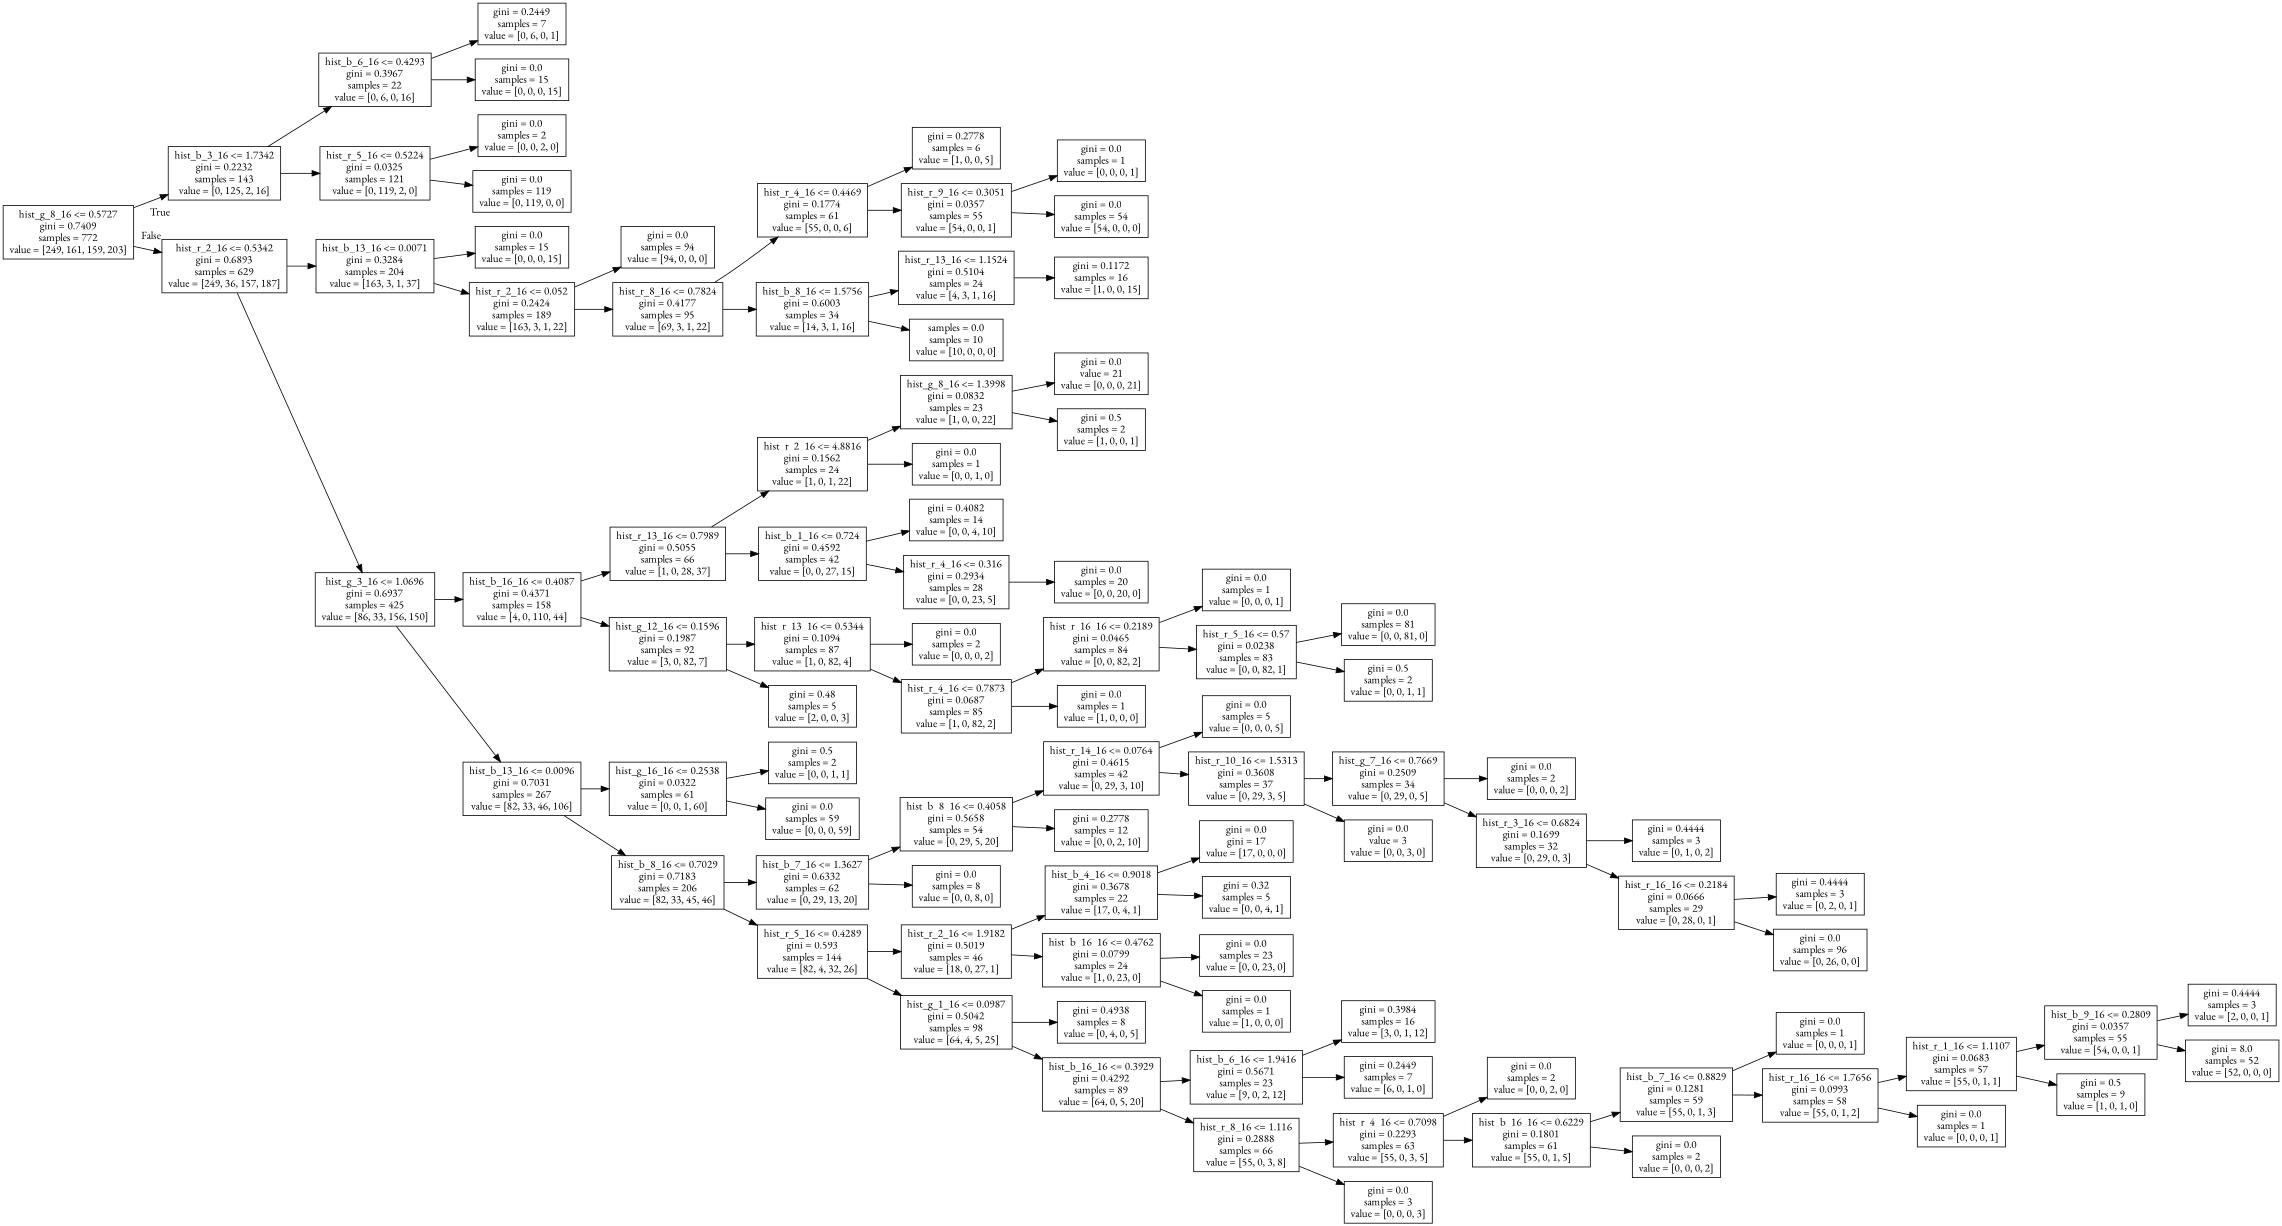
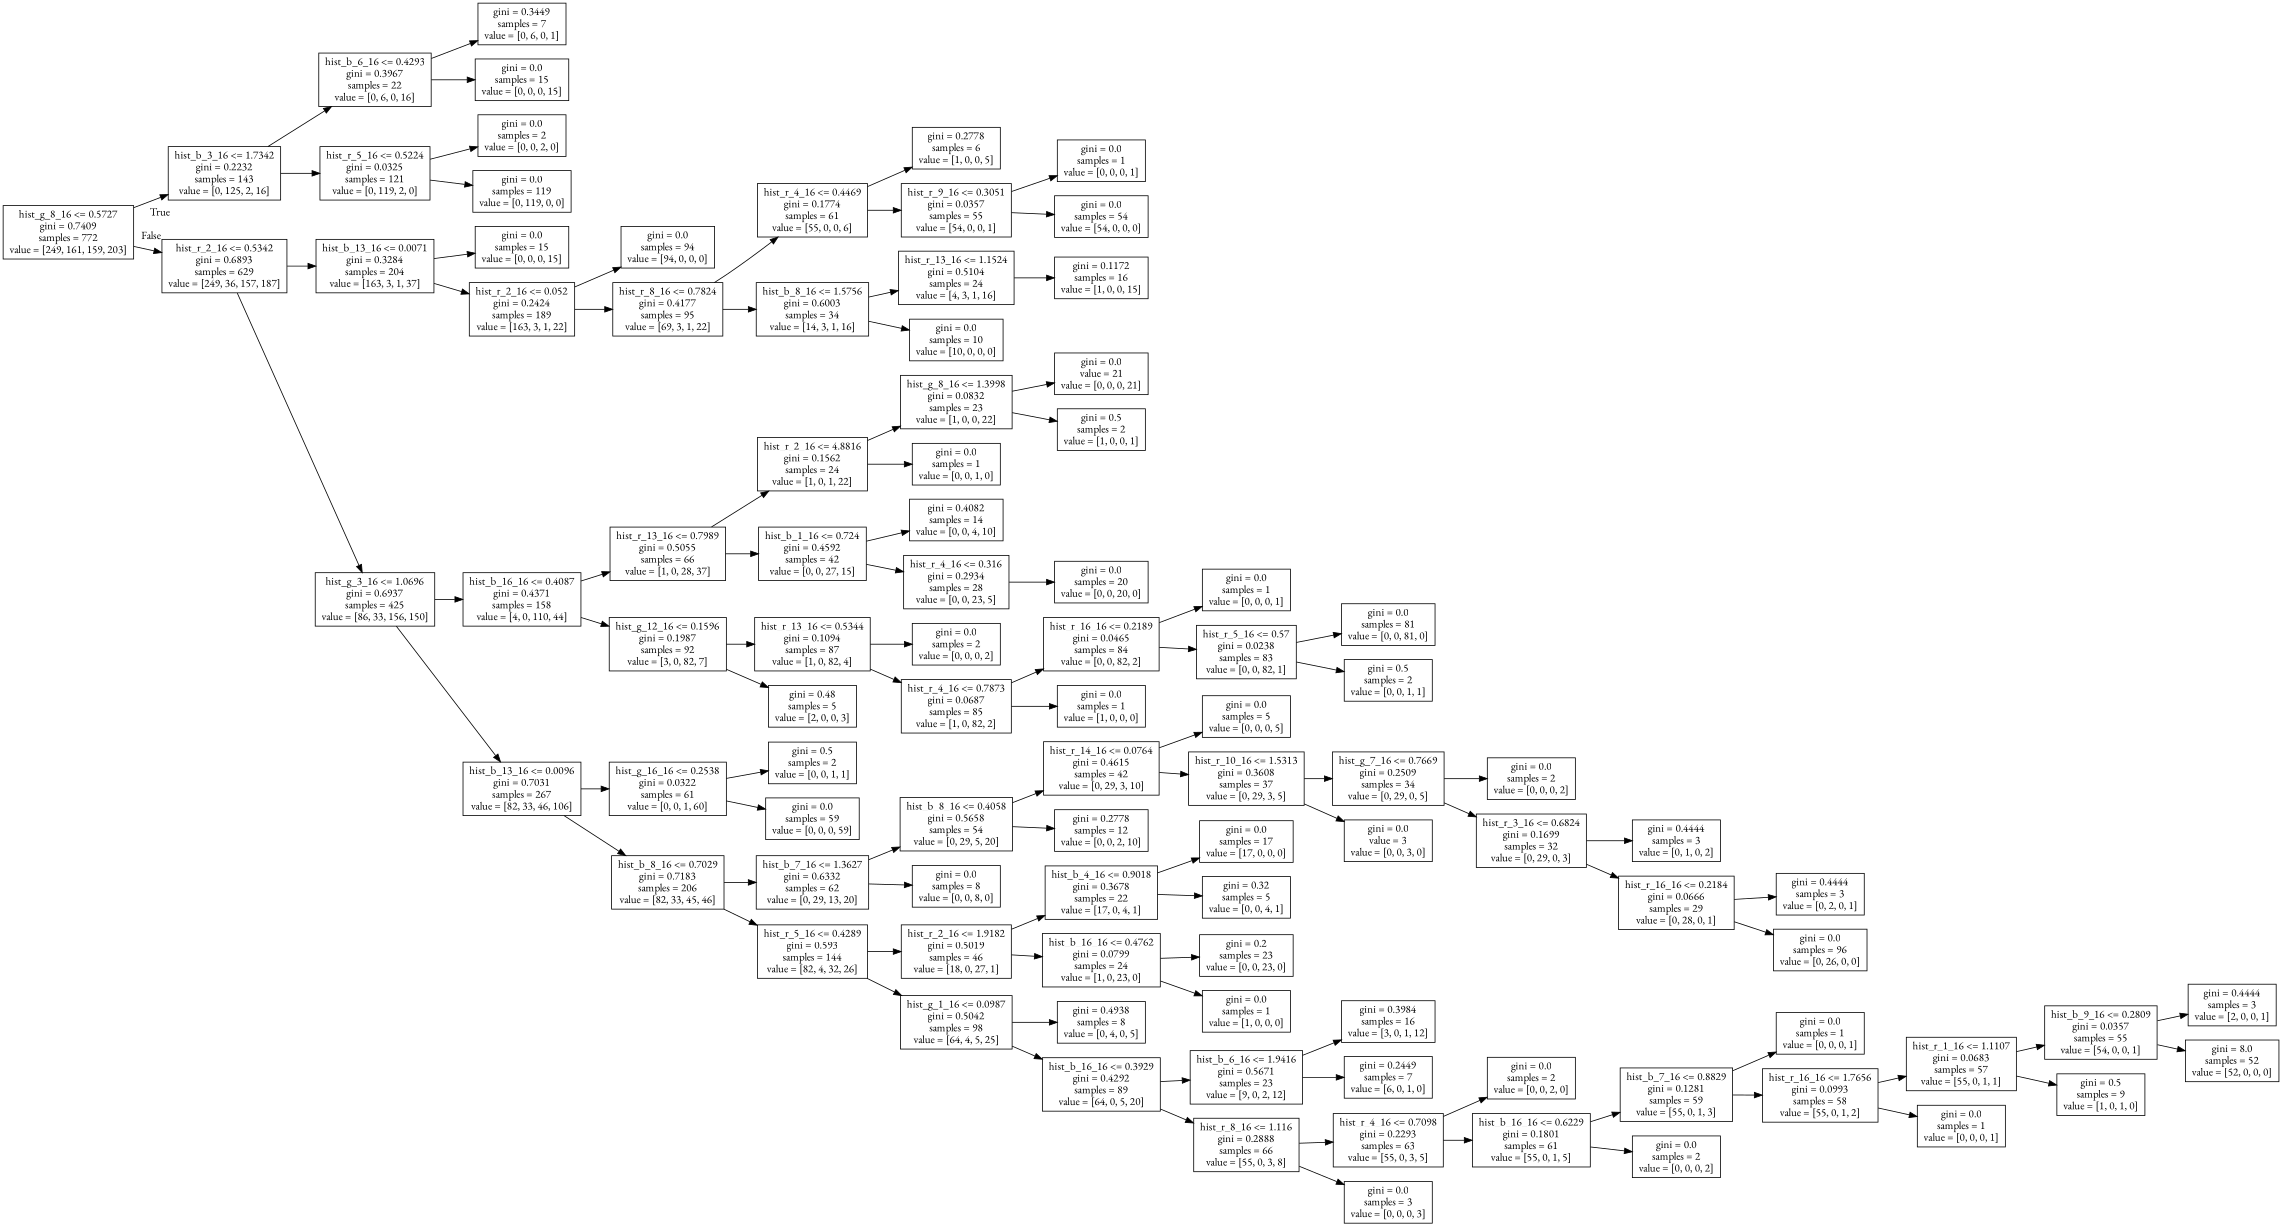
(522, 24) -> (522, 24)
(956, 340) -> (956, 340)
(1246, 842) -> (1246, 842)
(1246, 956) -> (1246, 956)
